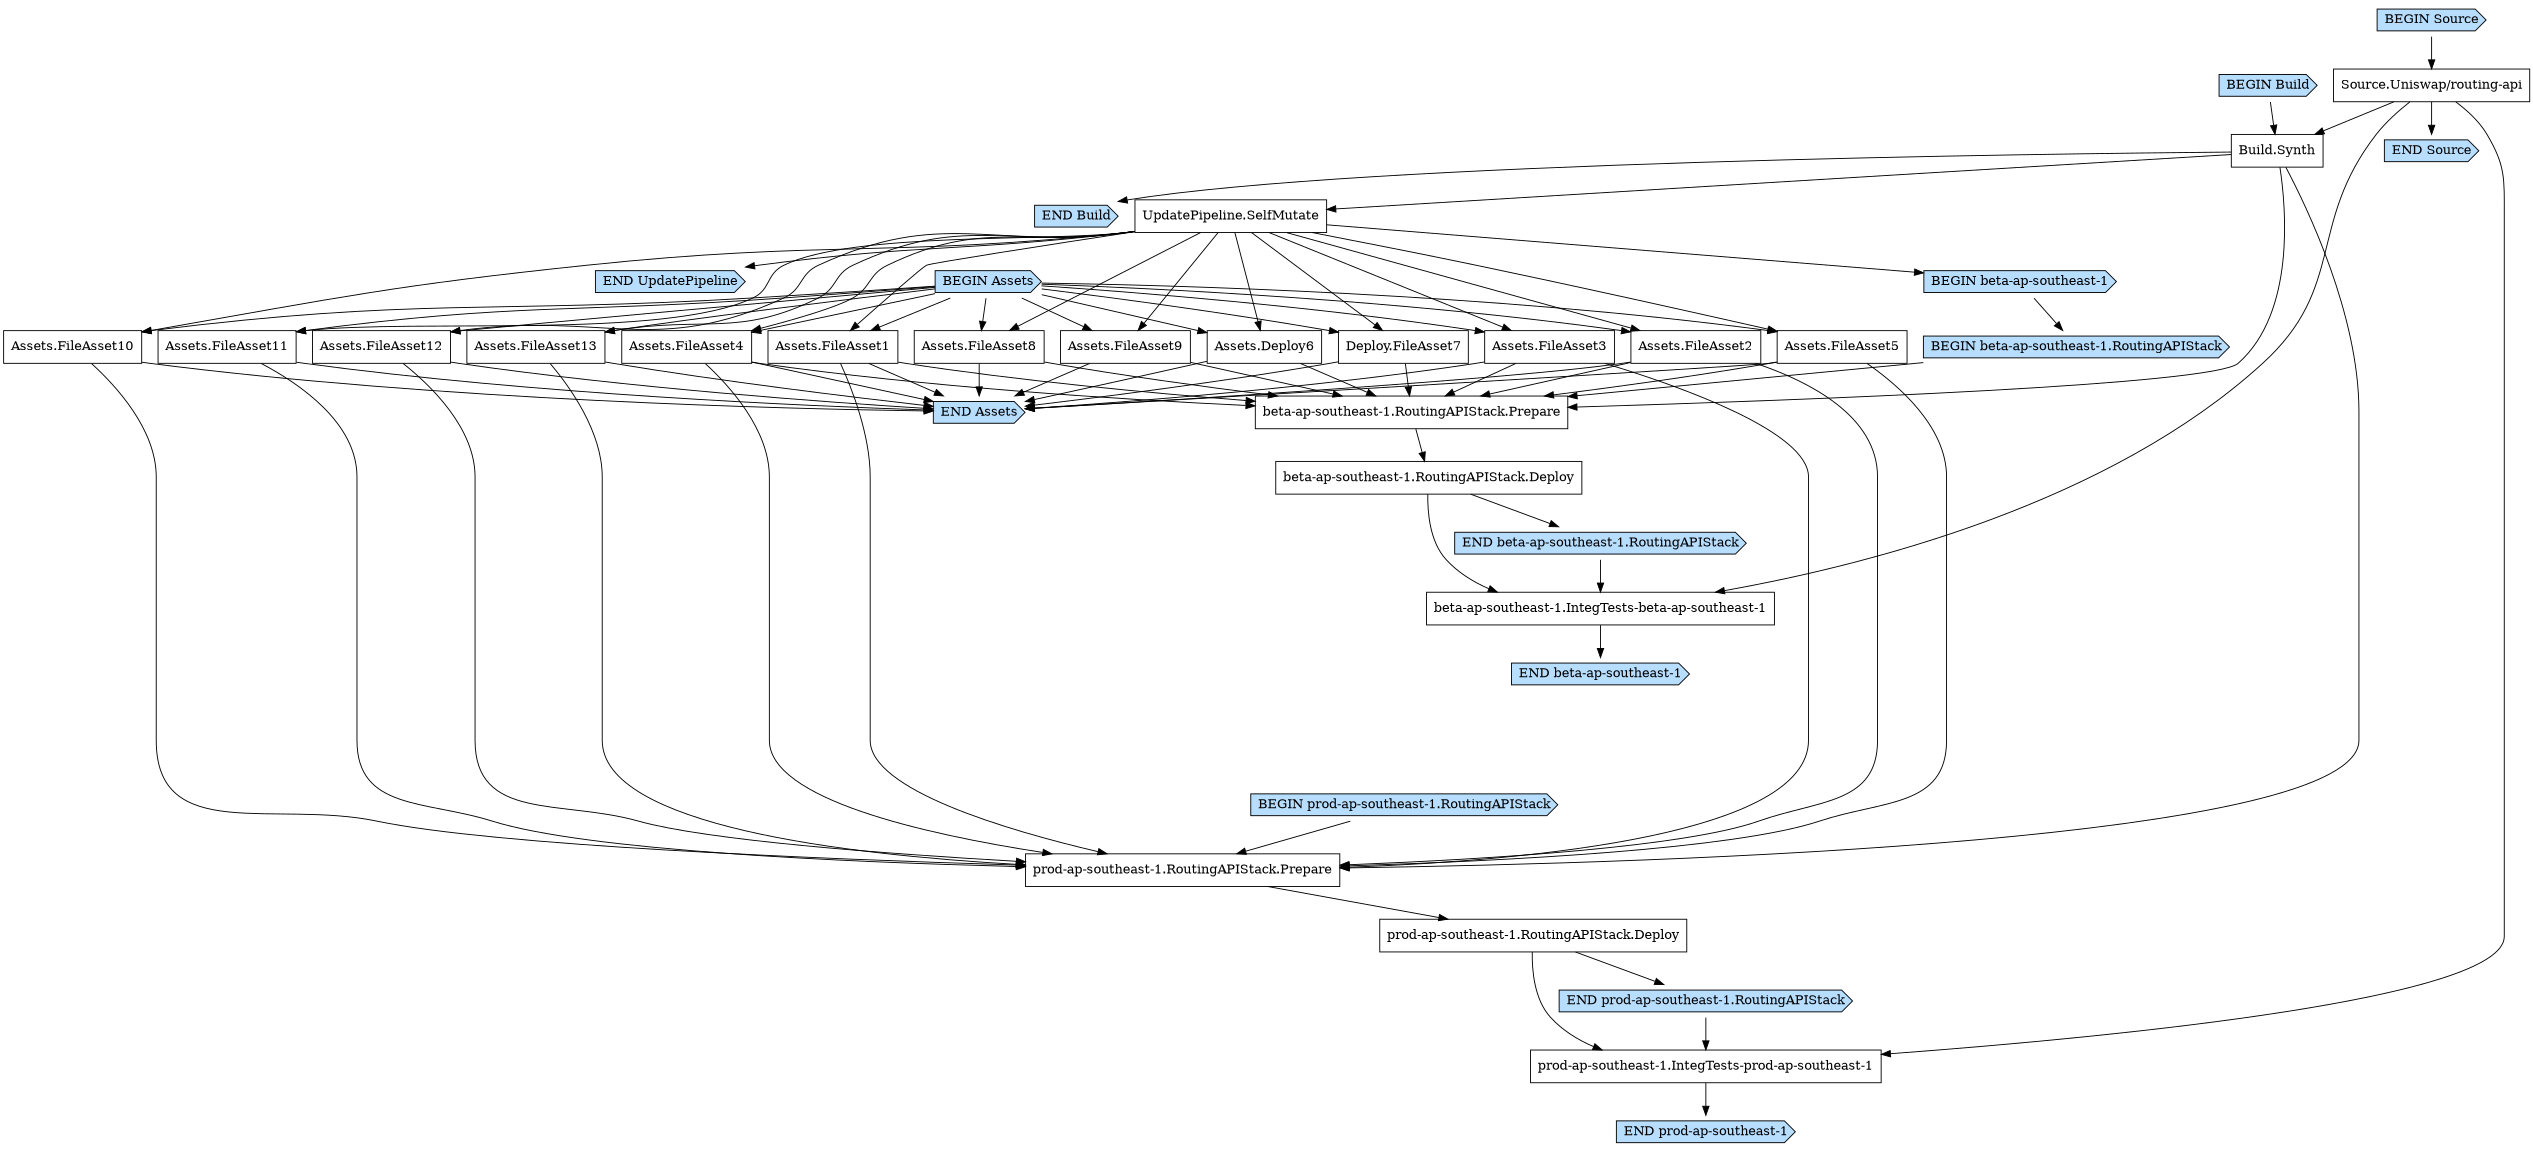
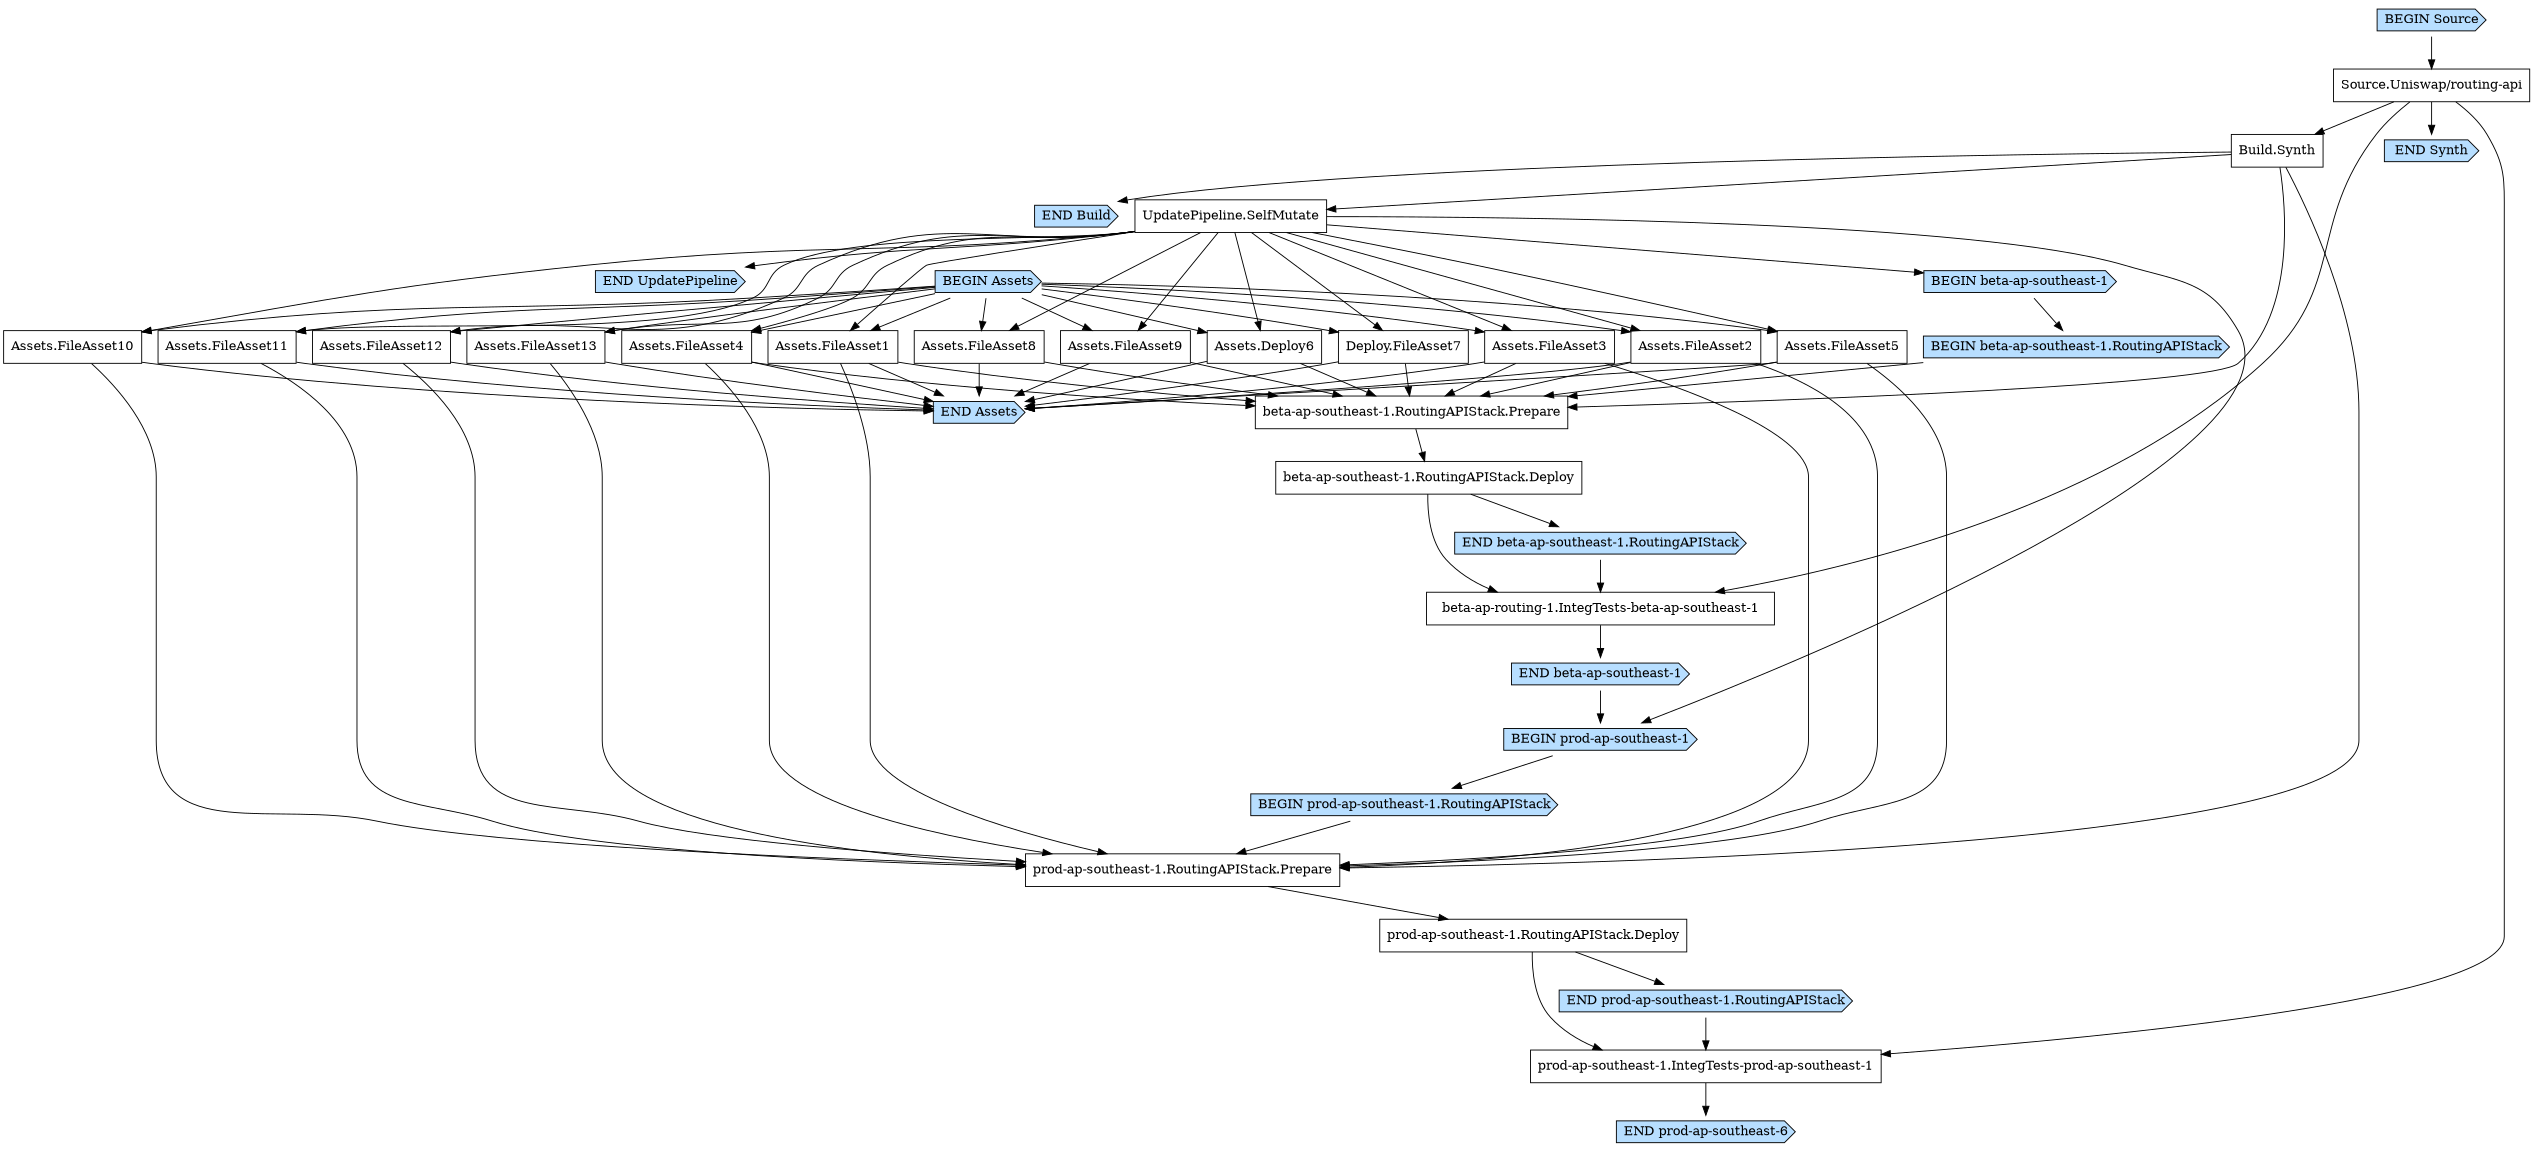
(2268, 85) -> none
(2432, 151) -> (2432, 151)
(1600, 609) -> (1600, 609)
none -> (1600, 739)
(1706, 1132) -> (1706, 1132)
